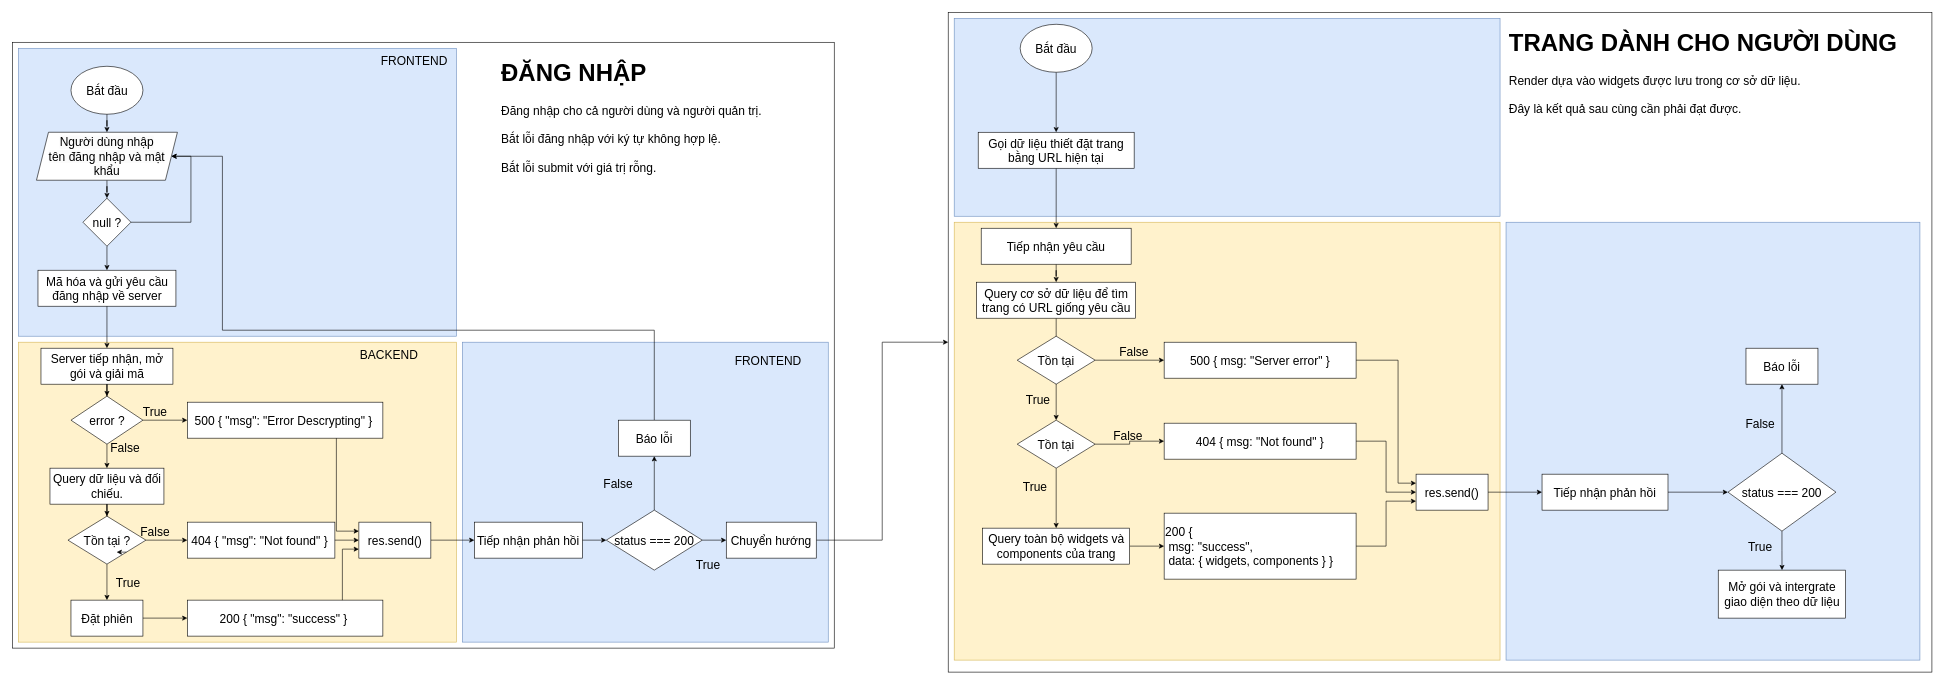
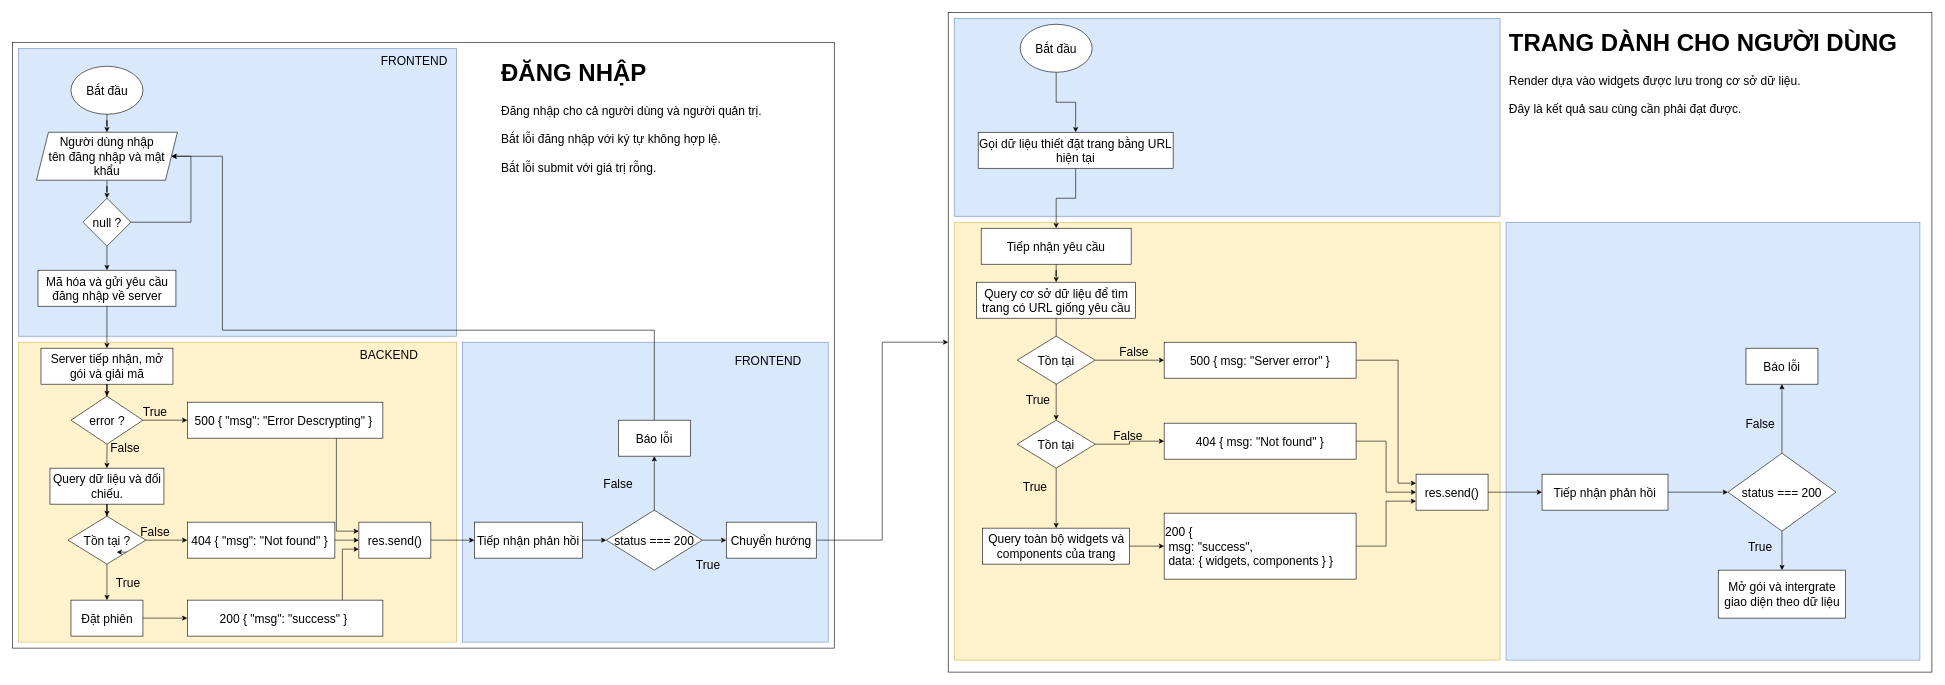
(1056, 150) -> (1076, 150)
